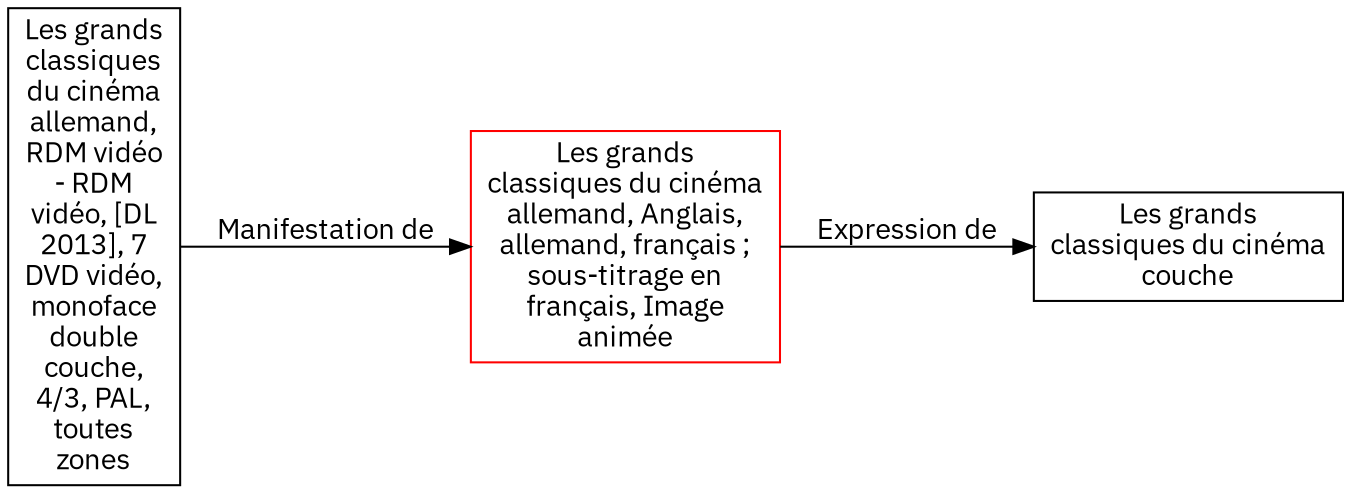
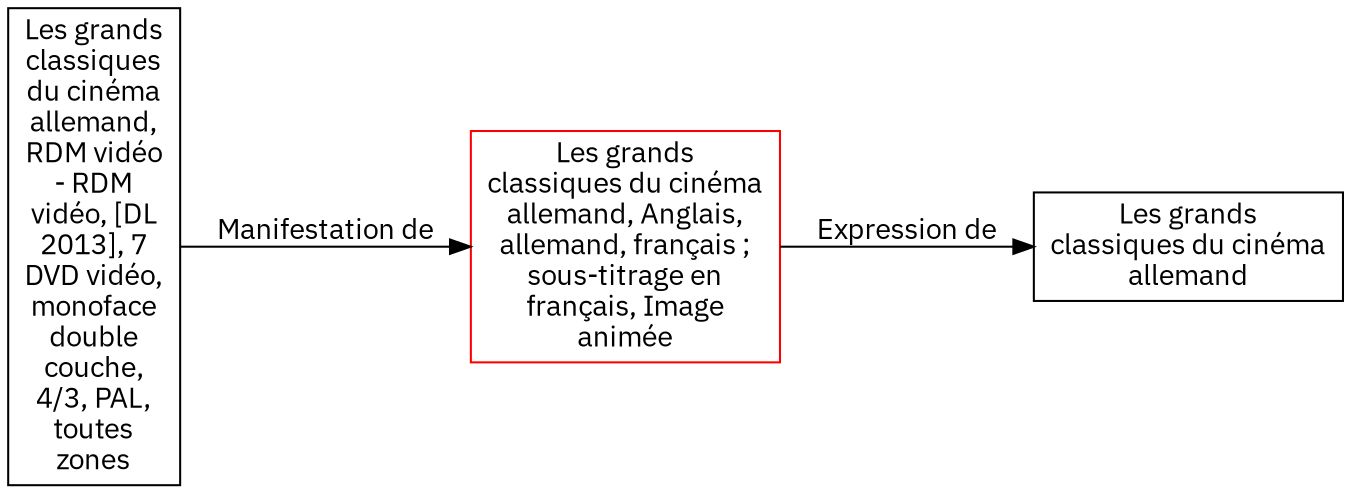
(1188, 247) -> (1188, 247)
